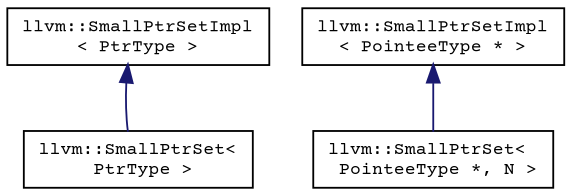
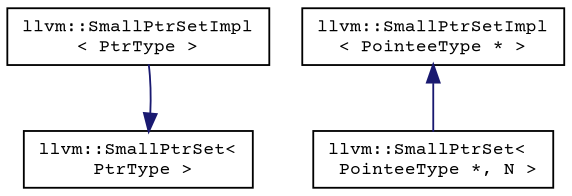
(126, 107) -> (151, 89)
